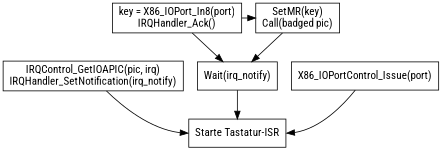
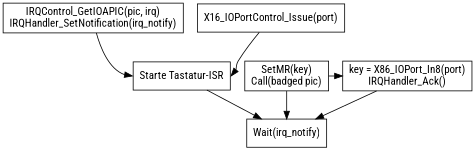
(245, 18) -> (332, 76)
(365, 76) -> (271, 18)
(237, 101) -> (231, 103)
